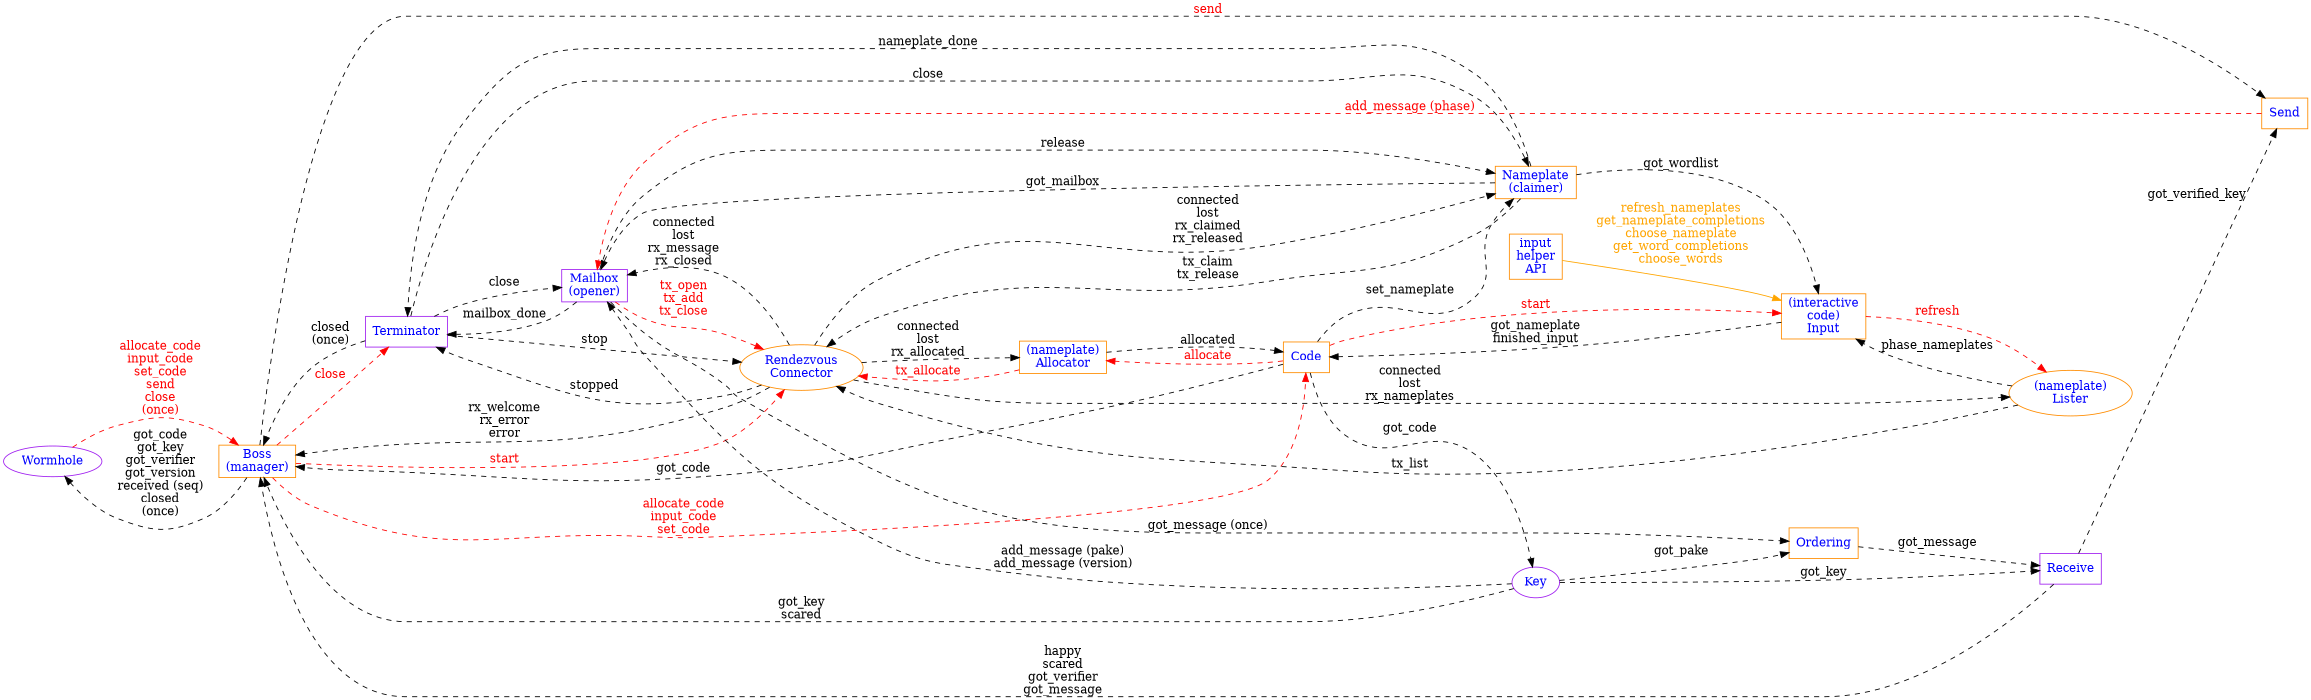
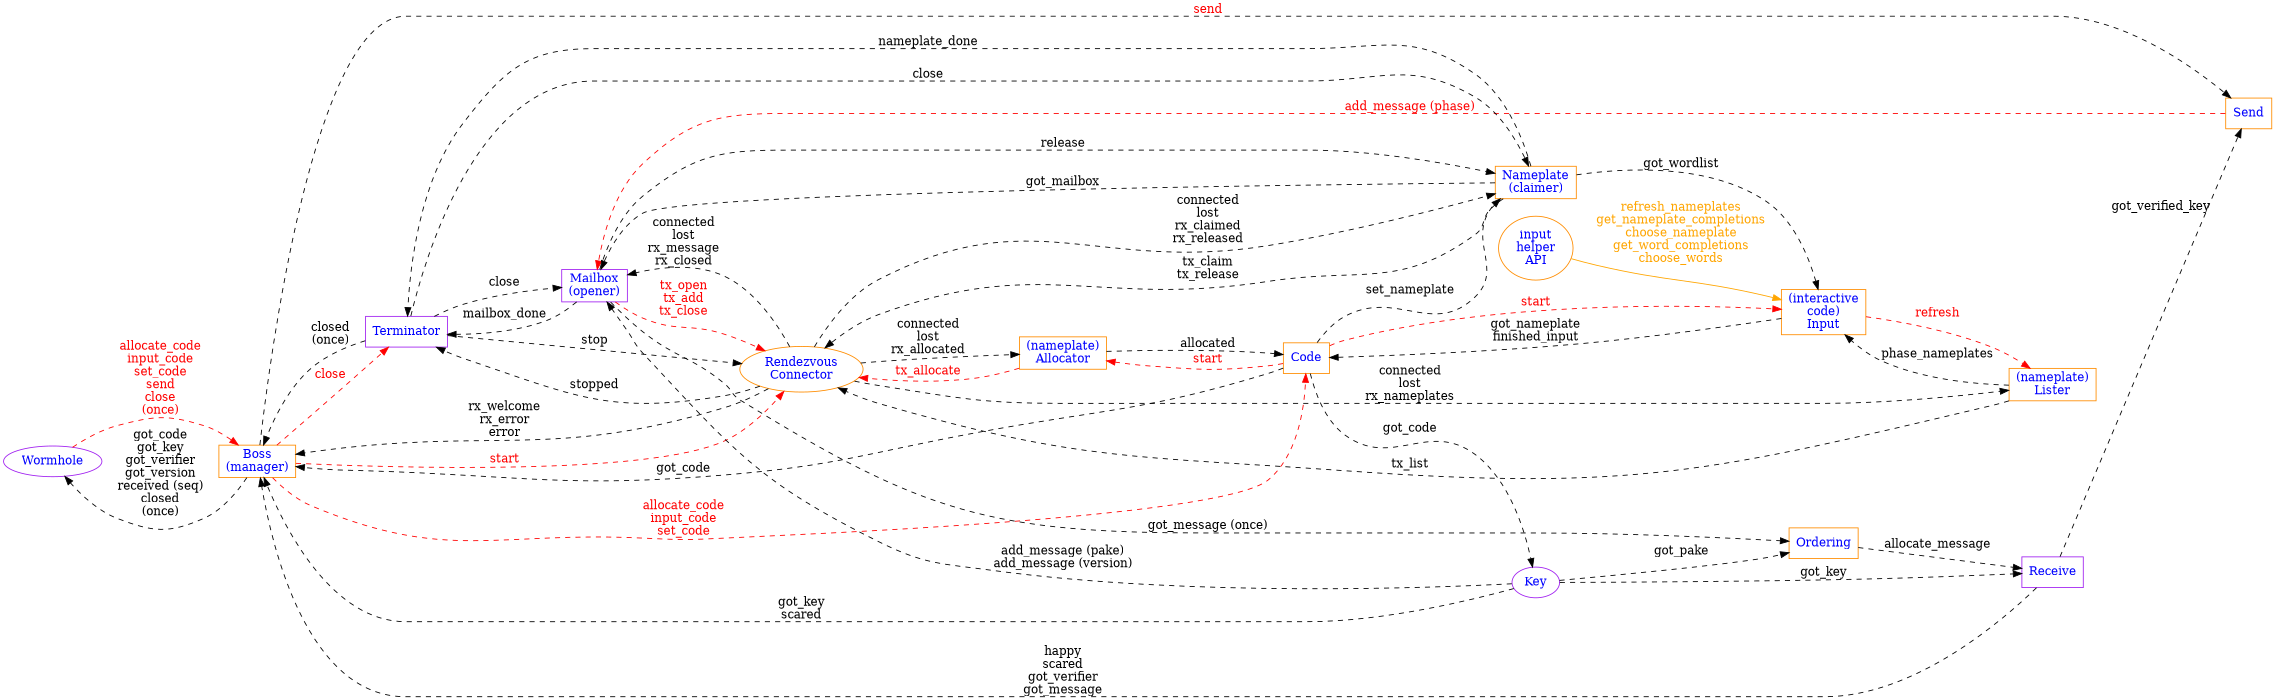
(1536, 257) -> (1536, 248)
(1208, 356) -> (1208, 359)
(2071, 393) -> (2053, 385)
(1937, 543) -> (1937, 544)
